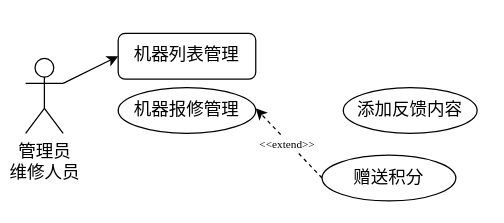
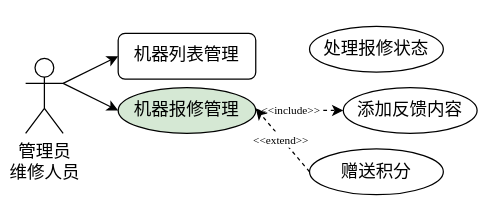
none -> (376, 49)
none -> (88, 96)
(187, 110) -> (187, 110)
none -> (298, 110)
(389, 178) -> (376, 171)
